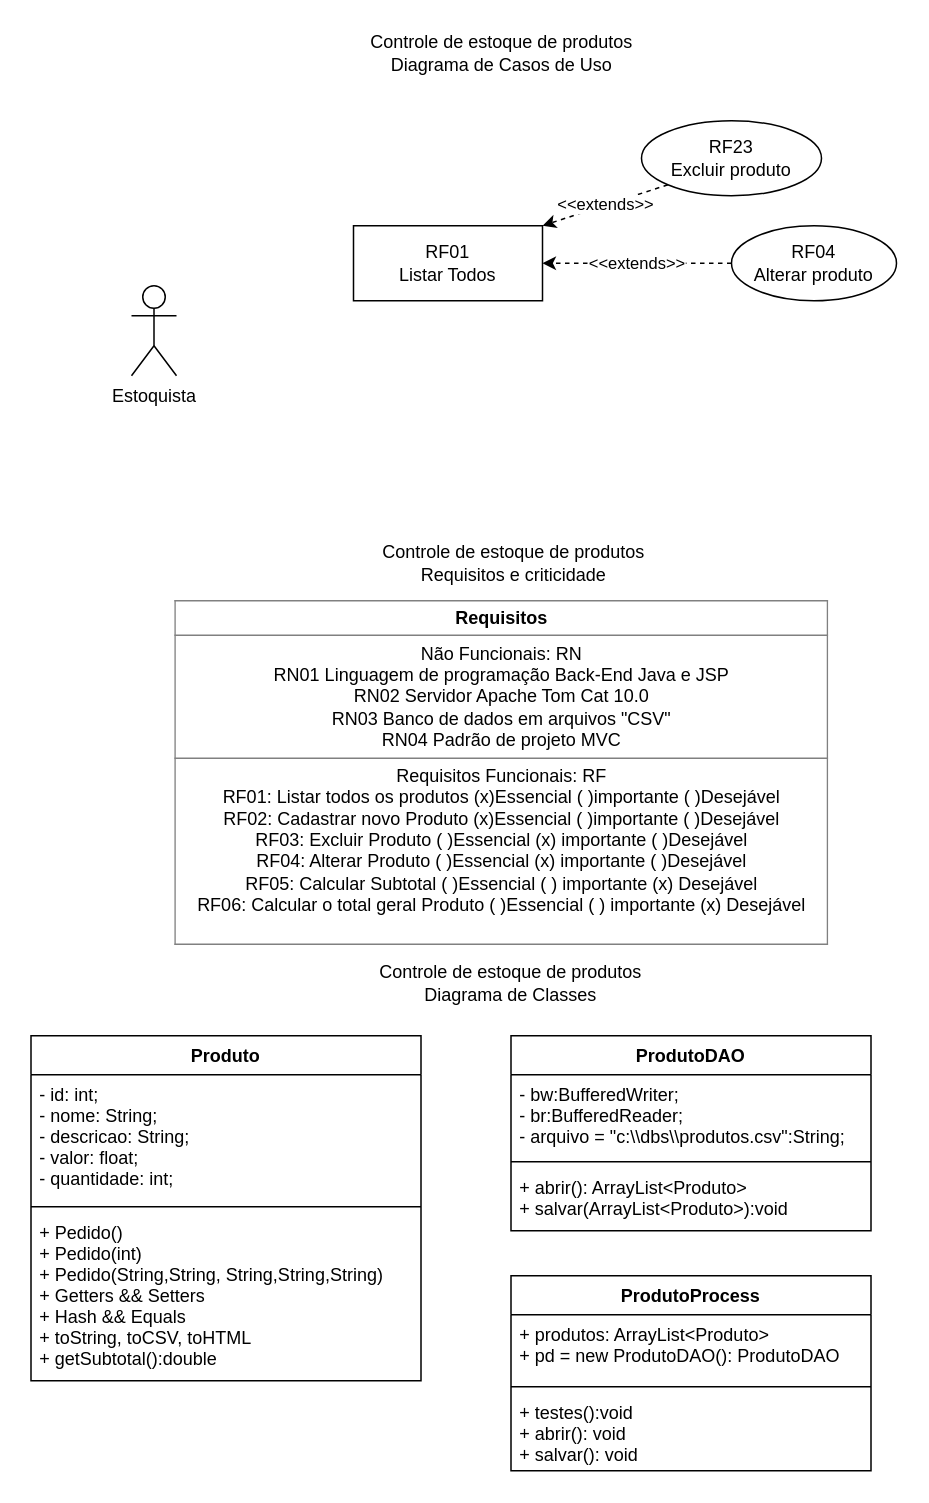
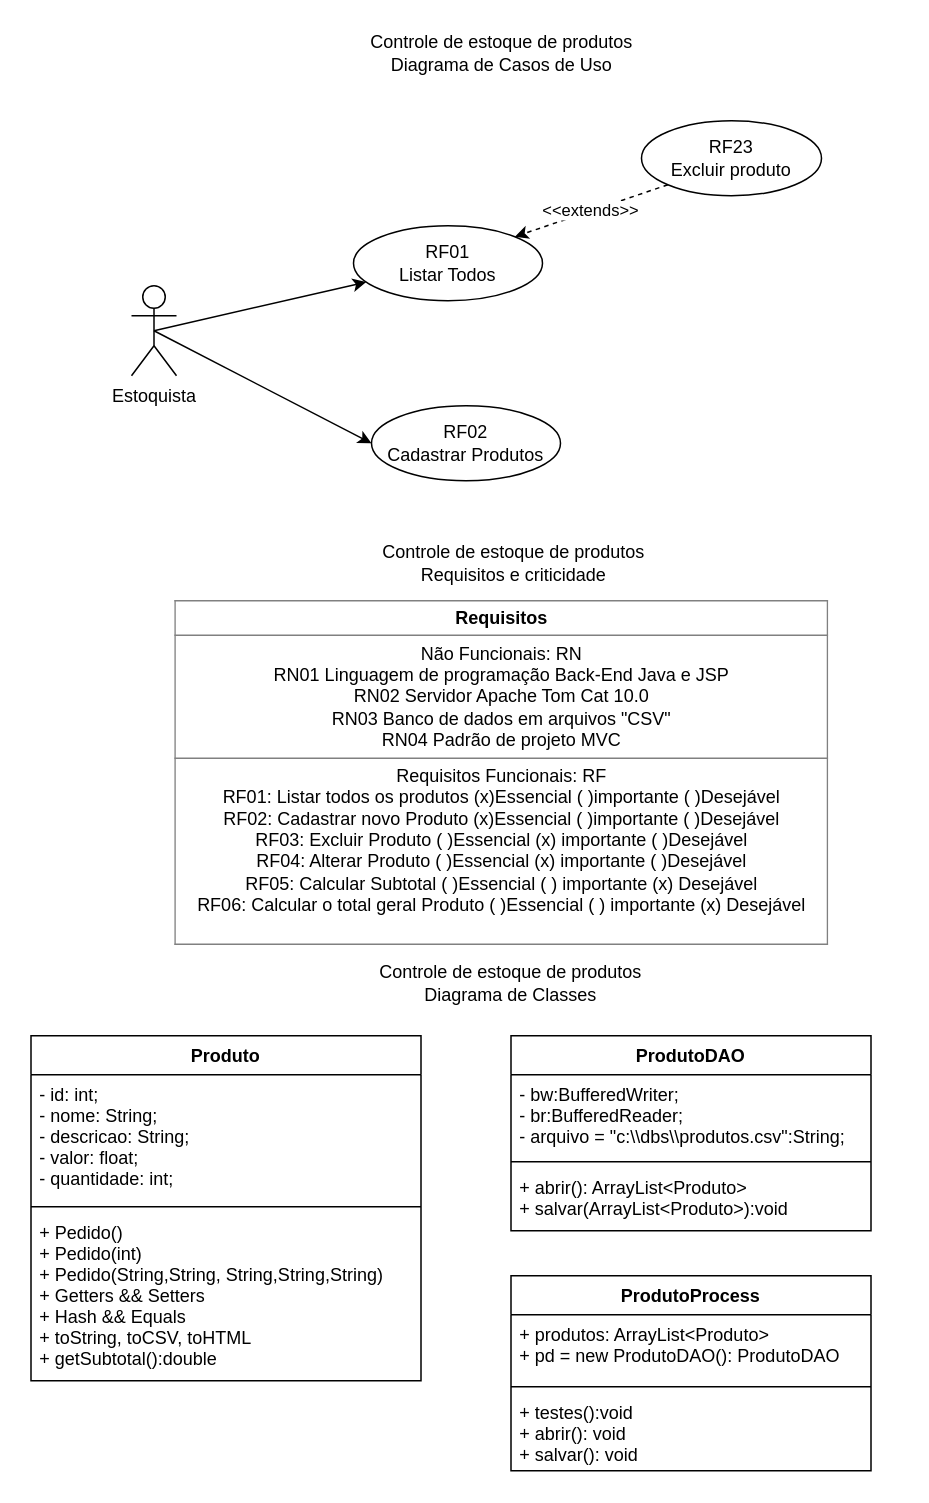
(448, 263) -> (448, 263)
(642, 263) -> none
(814, 263) -> none
none -> (264, 305)
none -> (259, 385)
none -> (466, 443)
